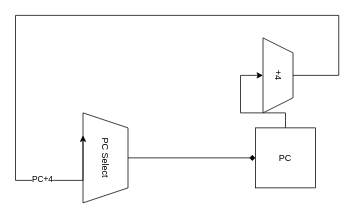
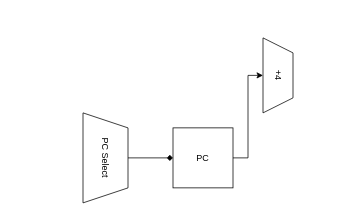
(112, 15) -> none
(285, 158) -> (203, 158)
